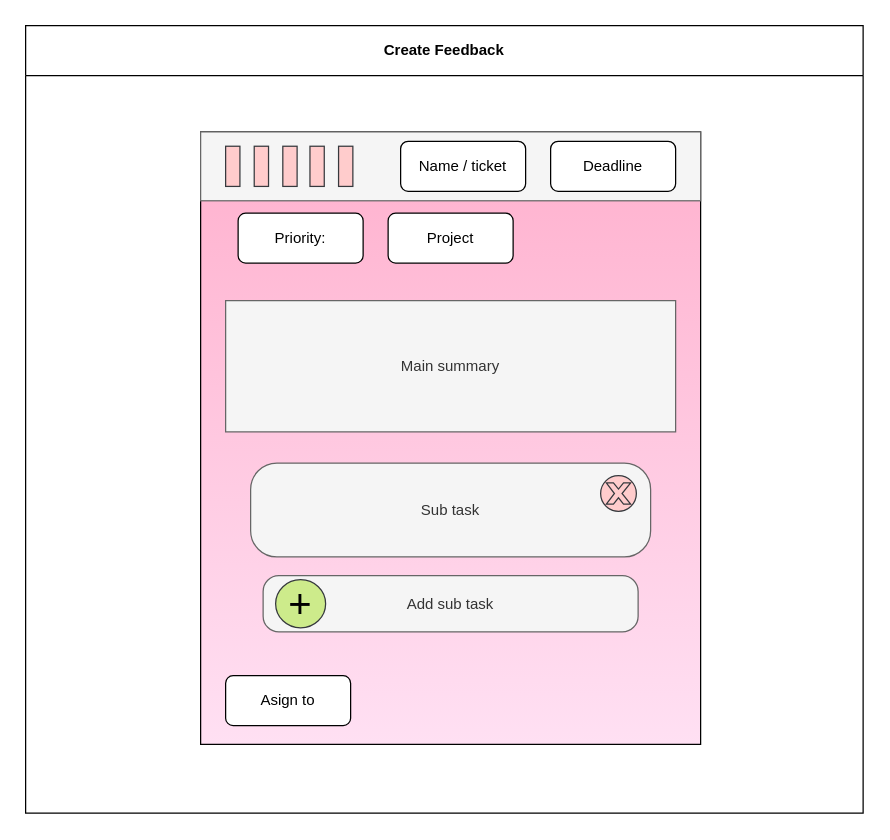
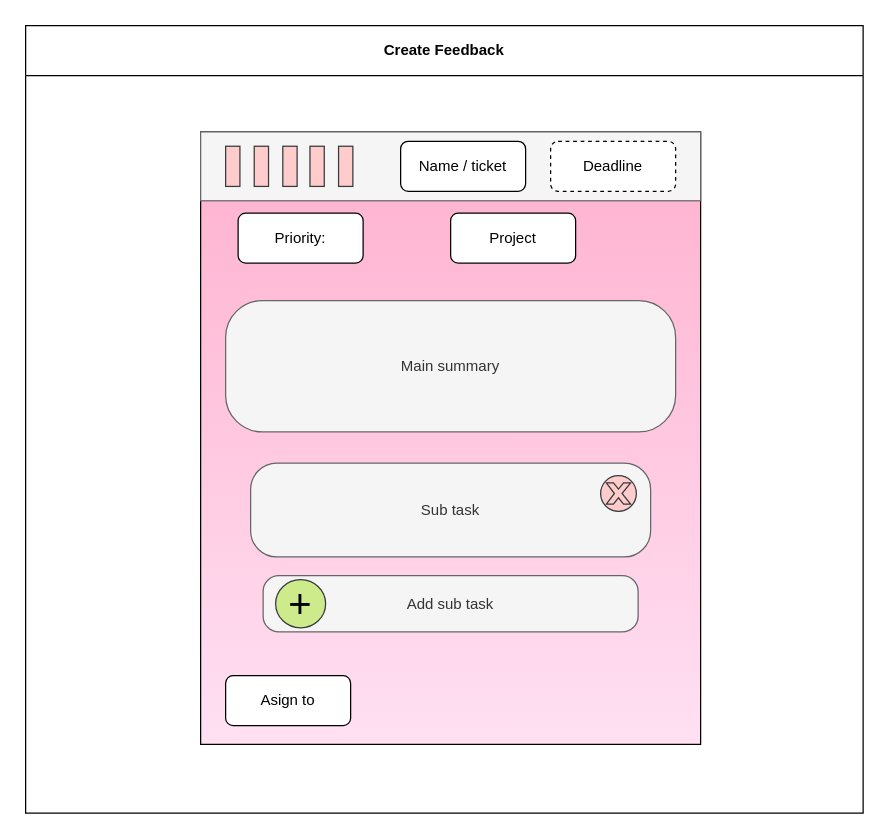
(613, 166) -> (613, 166)
(451, 238) -> (513, 238)
(451, 366) -> (451, 366)
